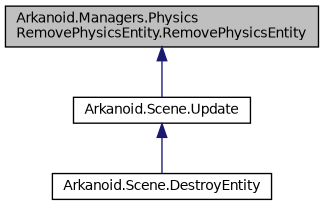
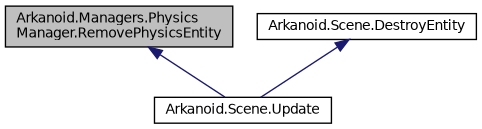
(162, 27) -> (119, 27)
(162, 155) -> (299, 72)
